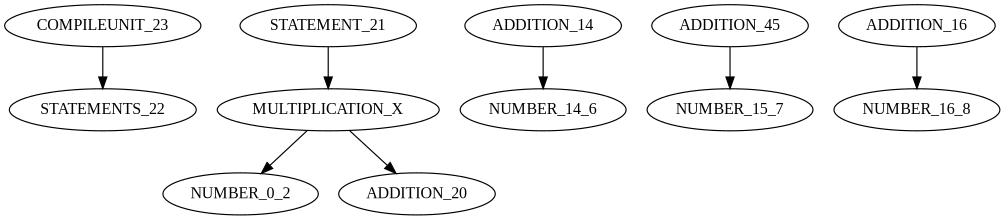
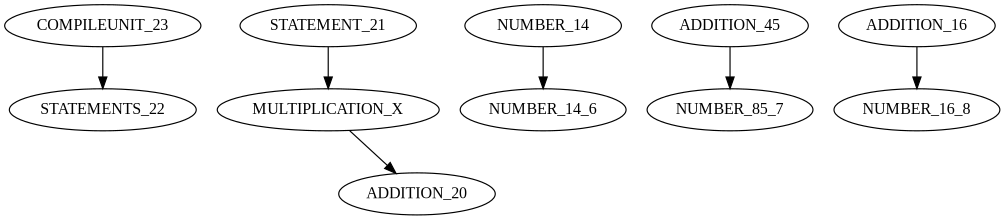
(543, 26) -> (543, 26)
(730, 110) -> (730, 110)
(241, 194) -> none
